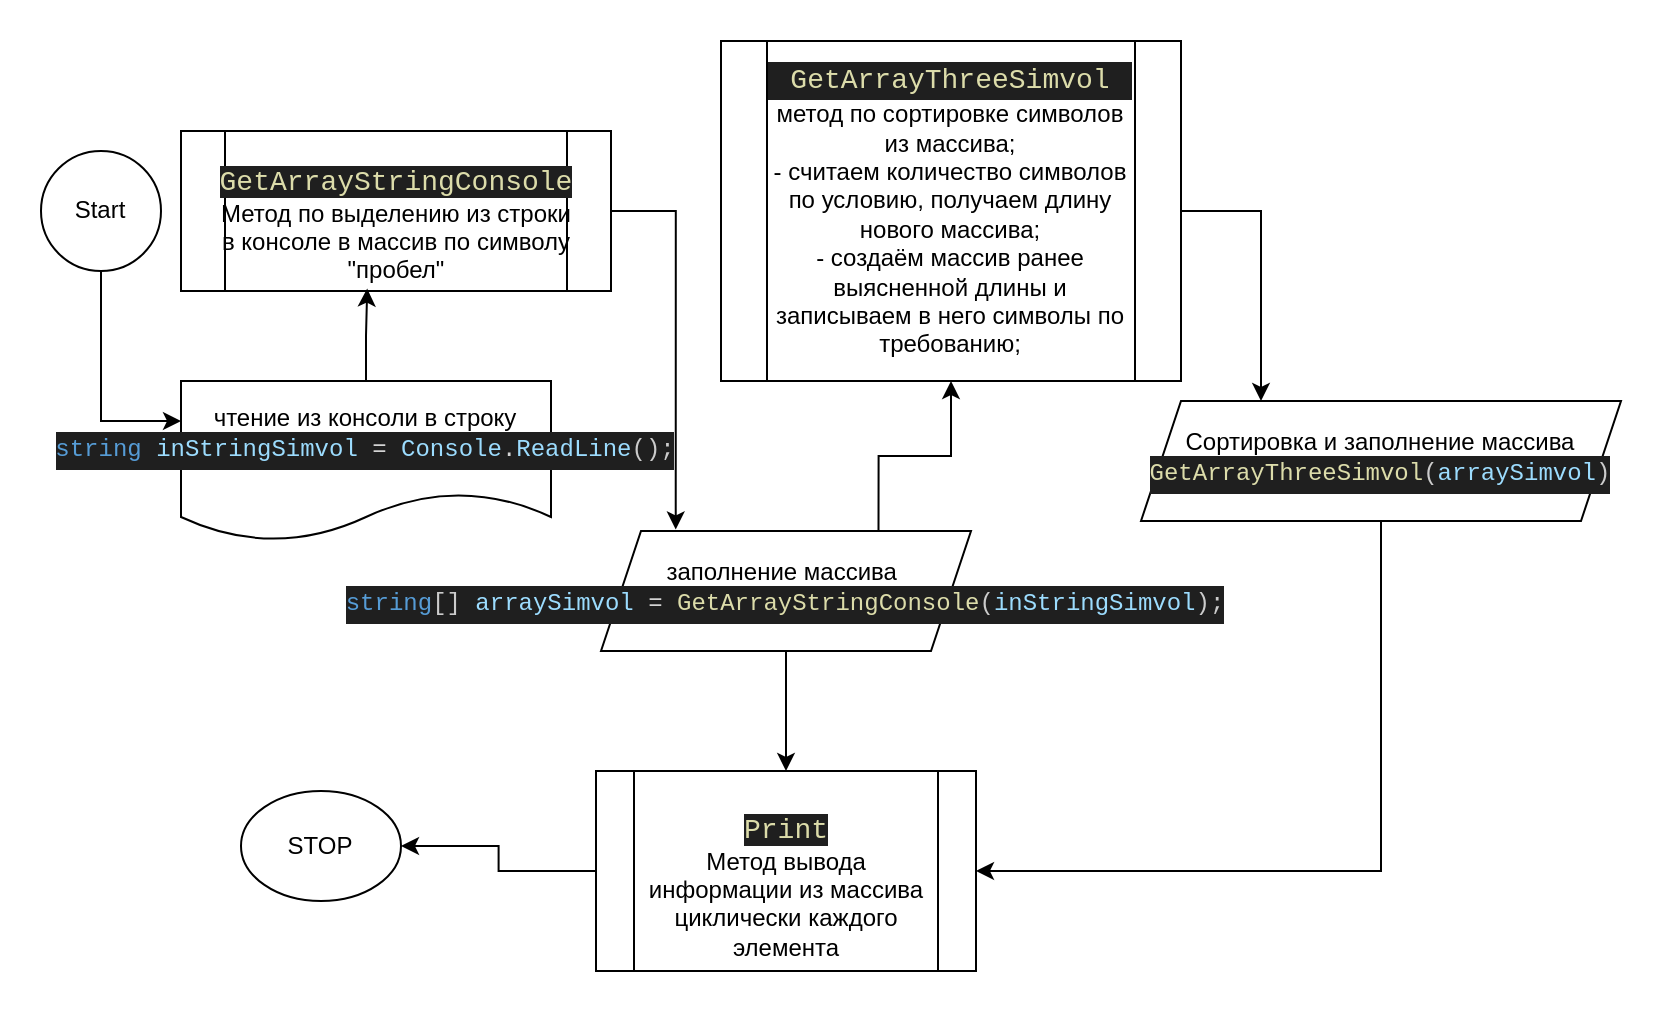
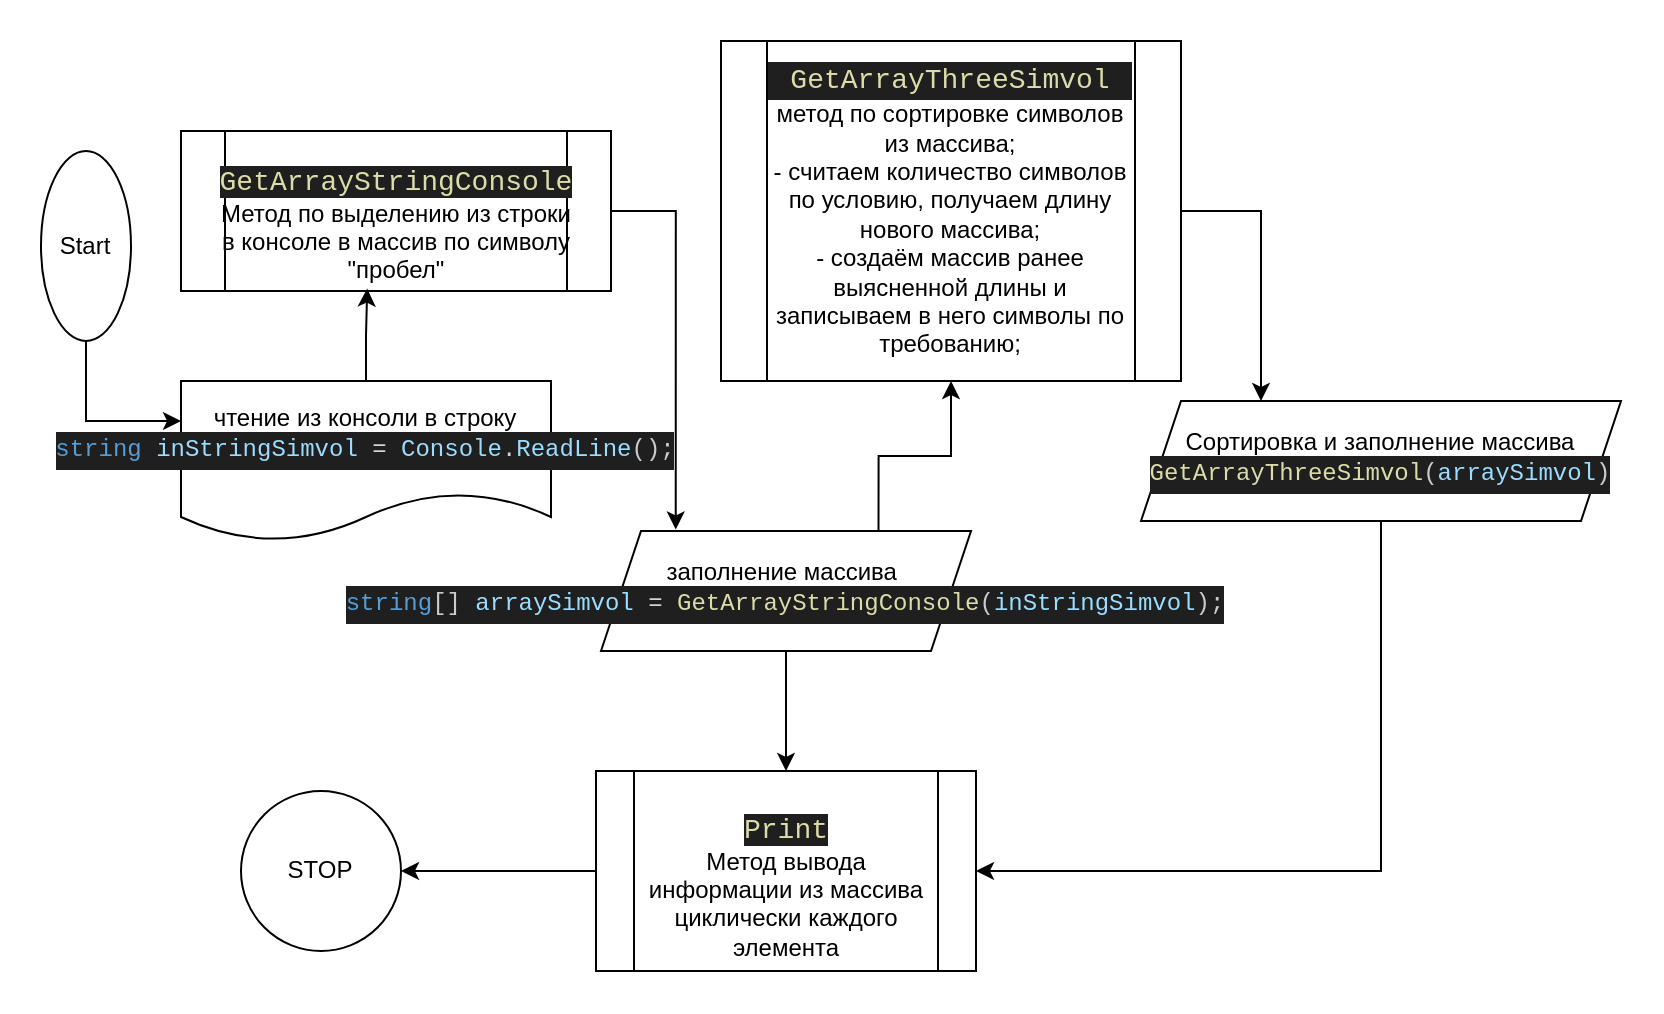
(101, 211) -> (86, 246)
(321, 846) -> (321, 871)
